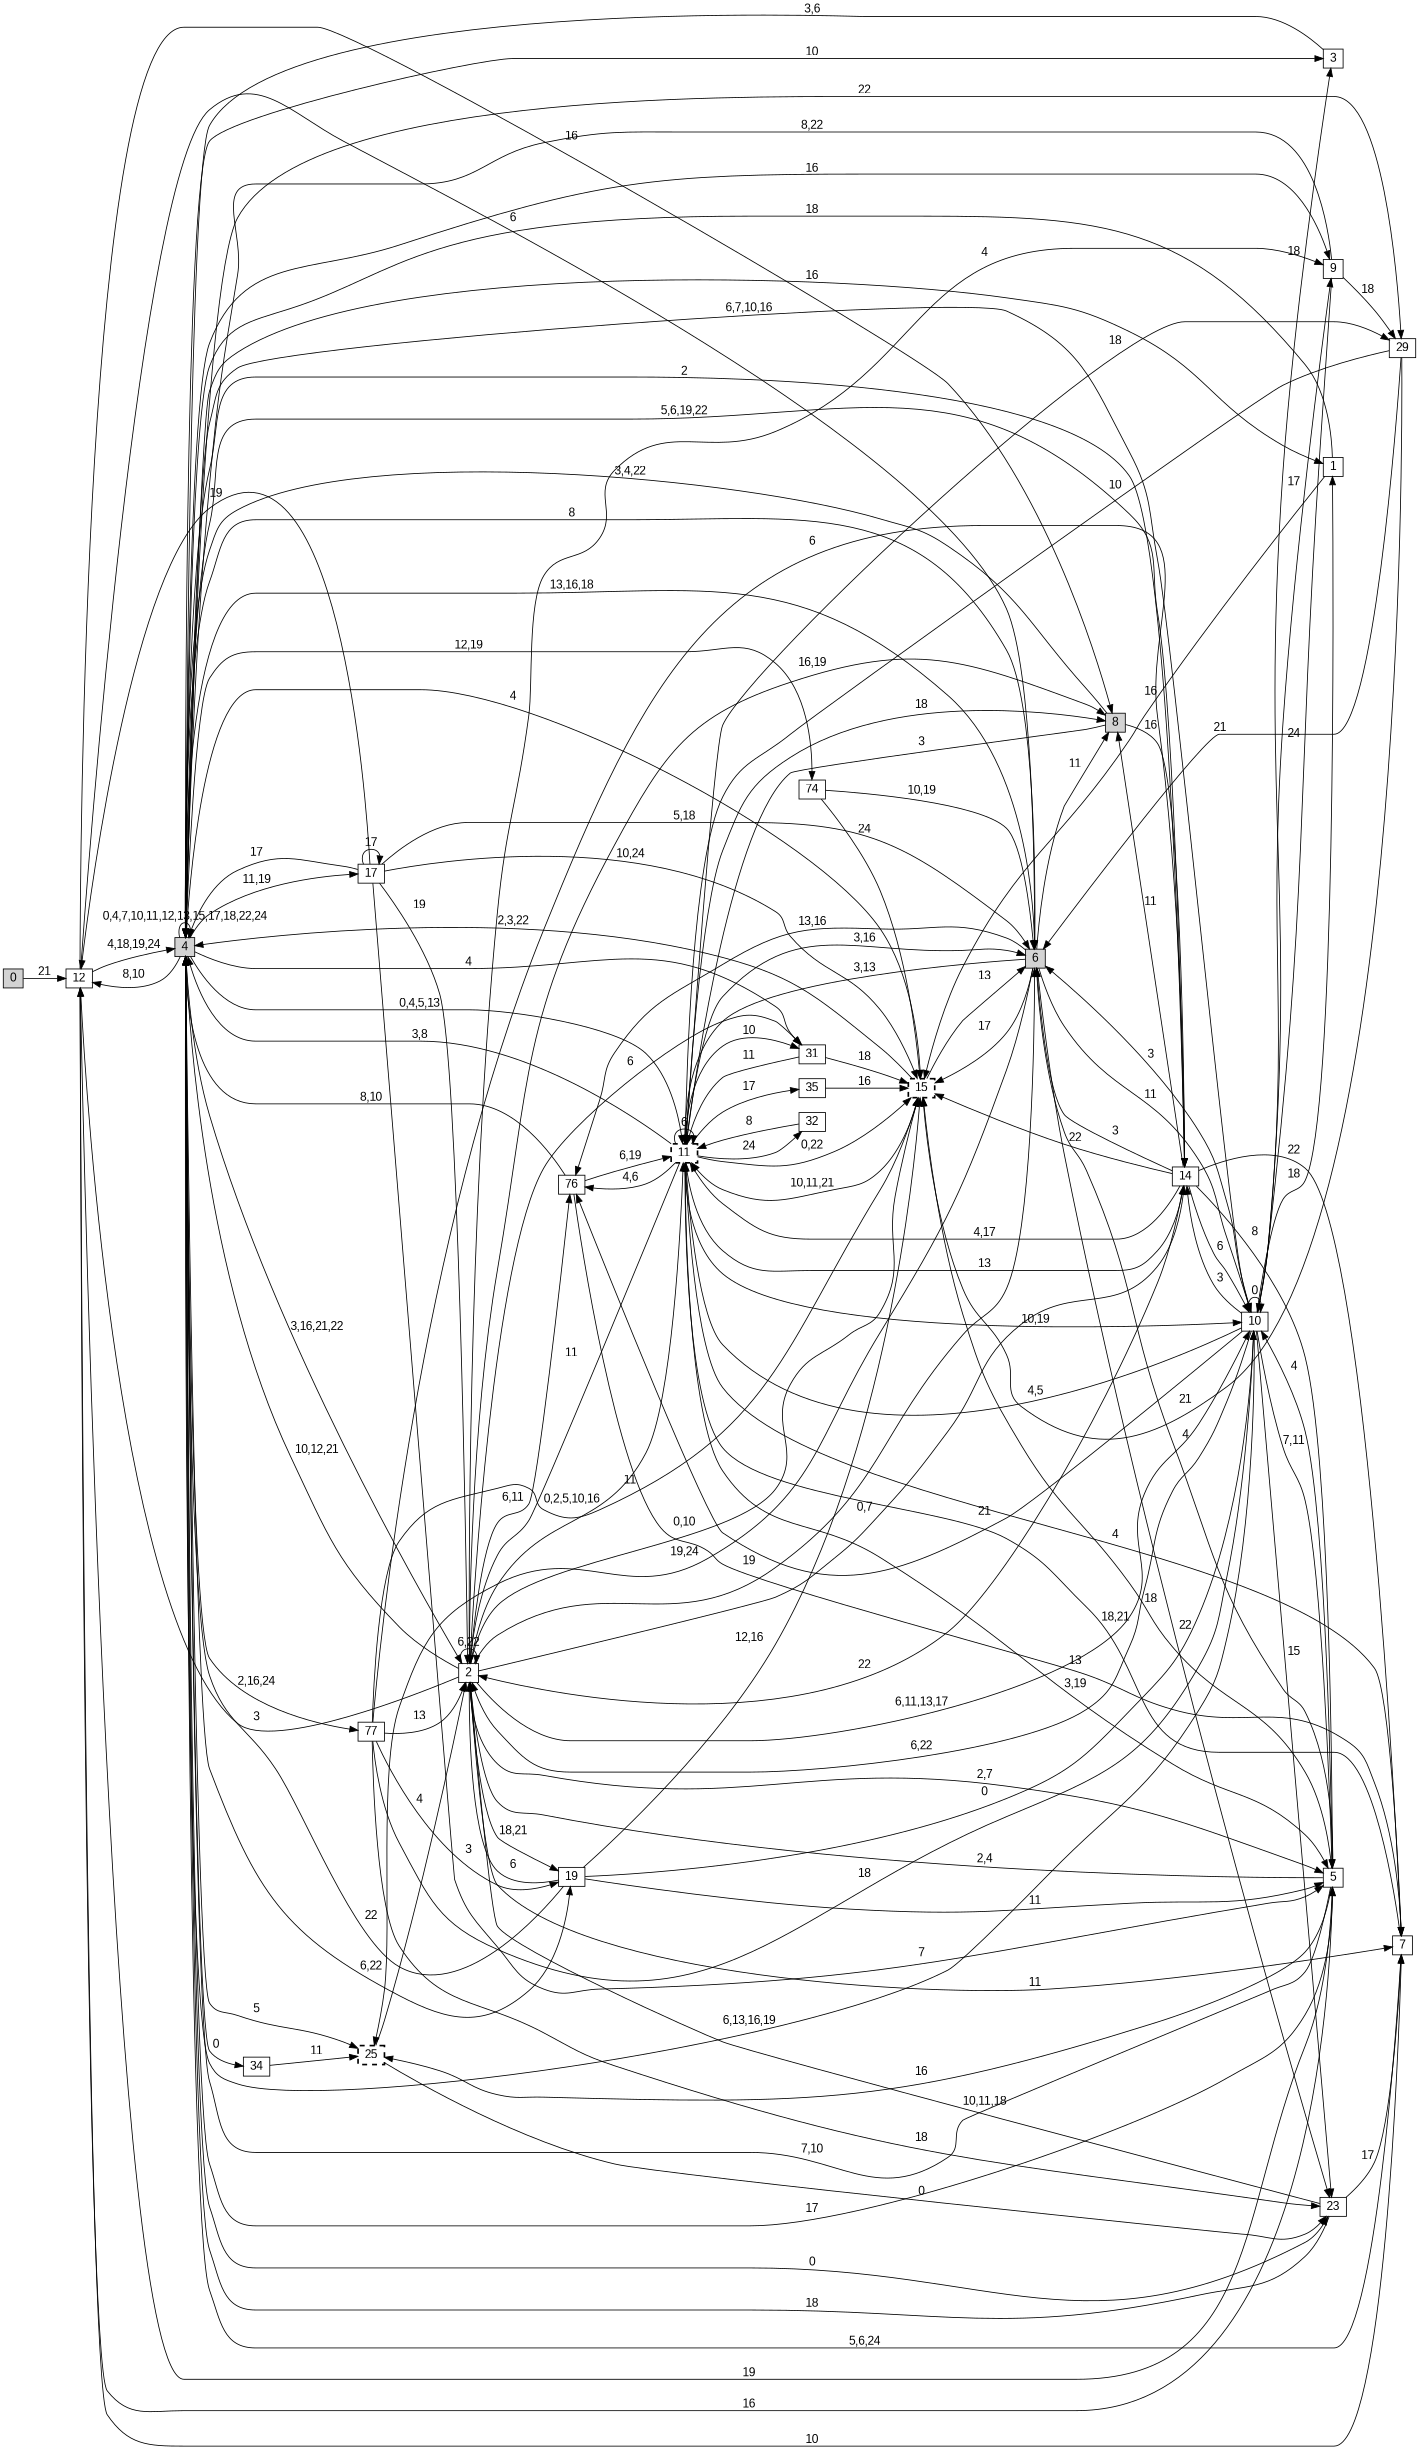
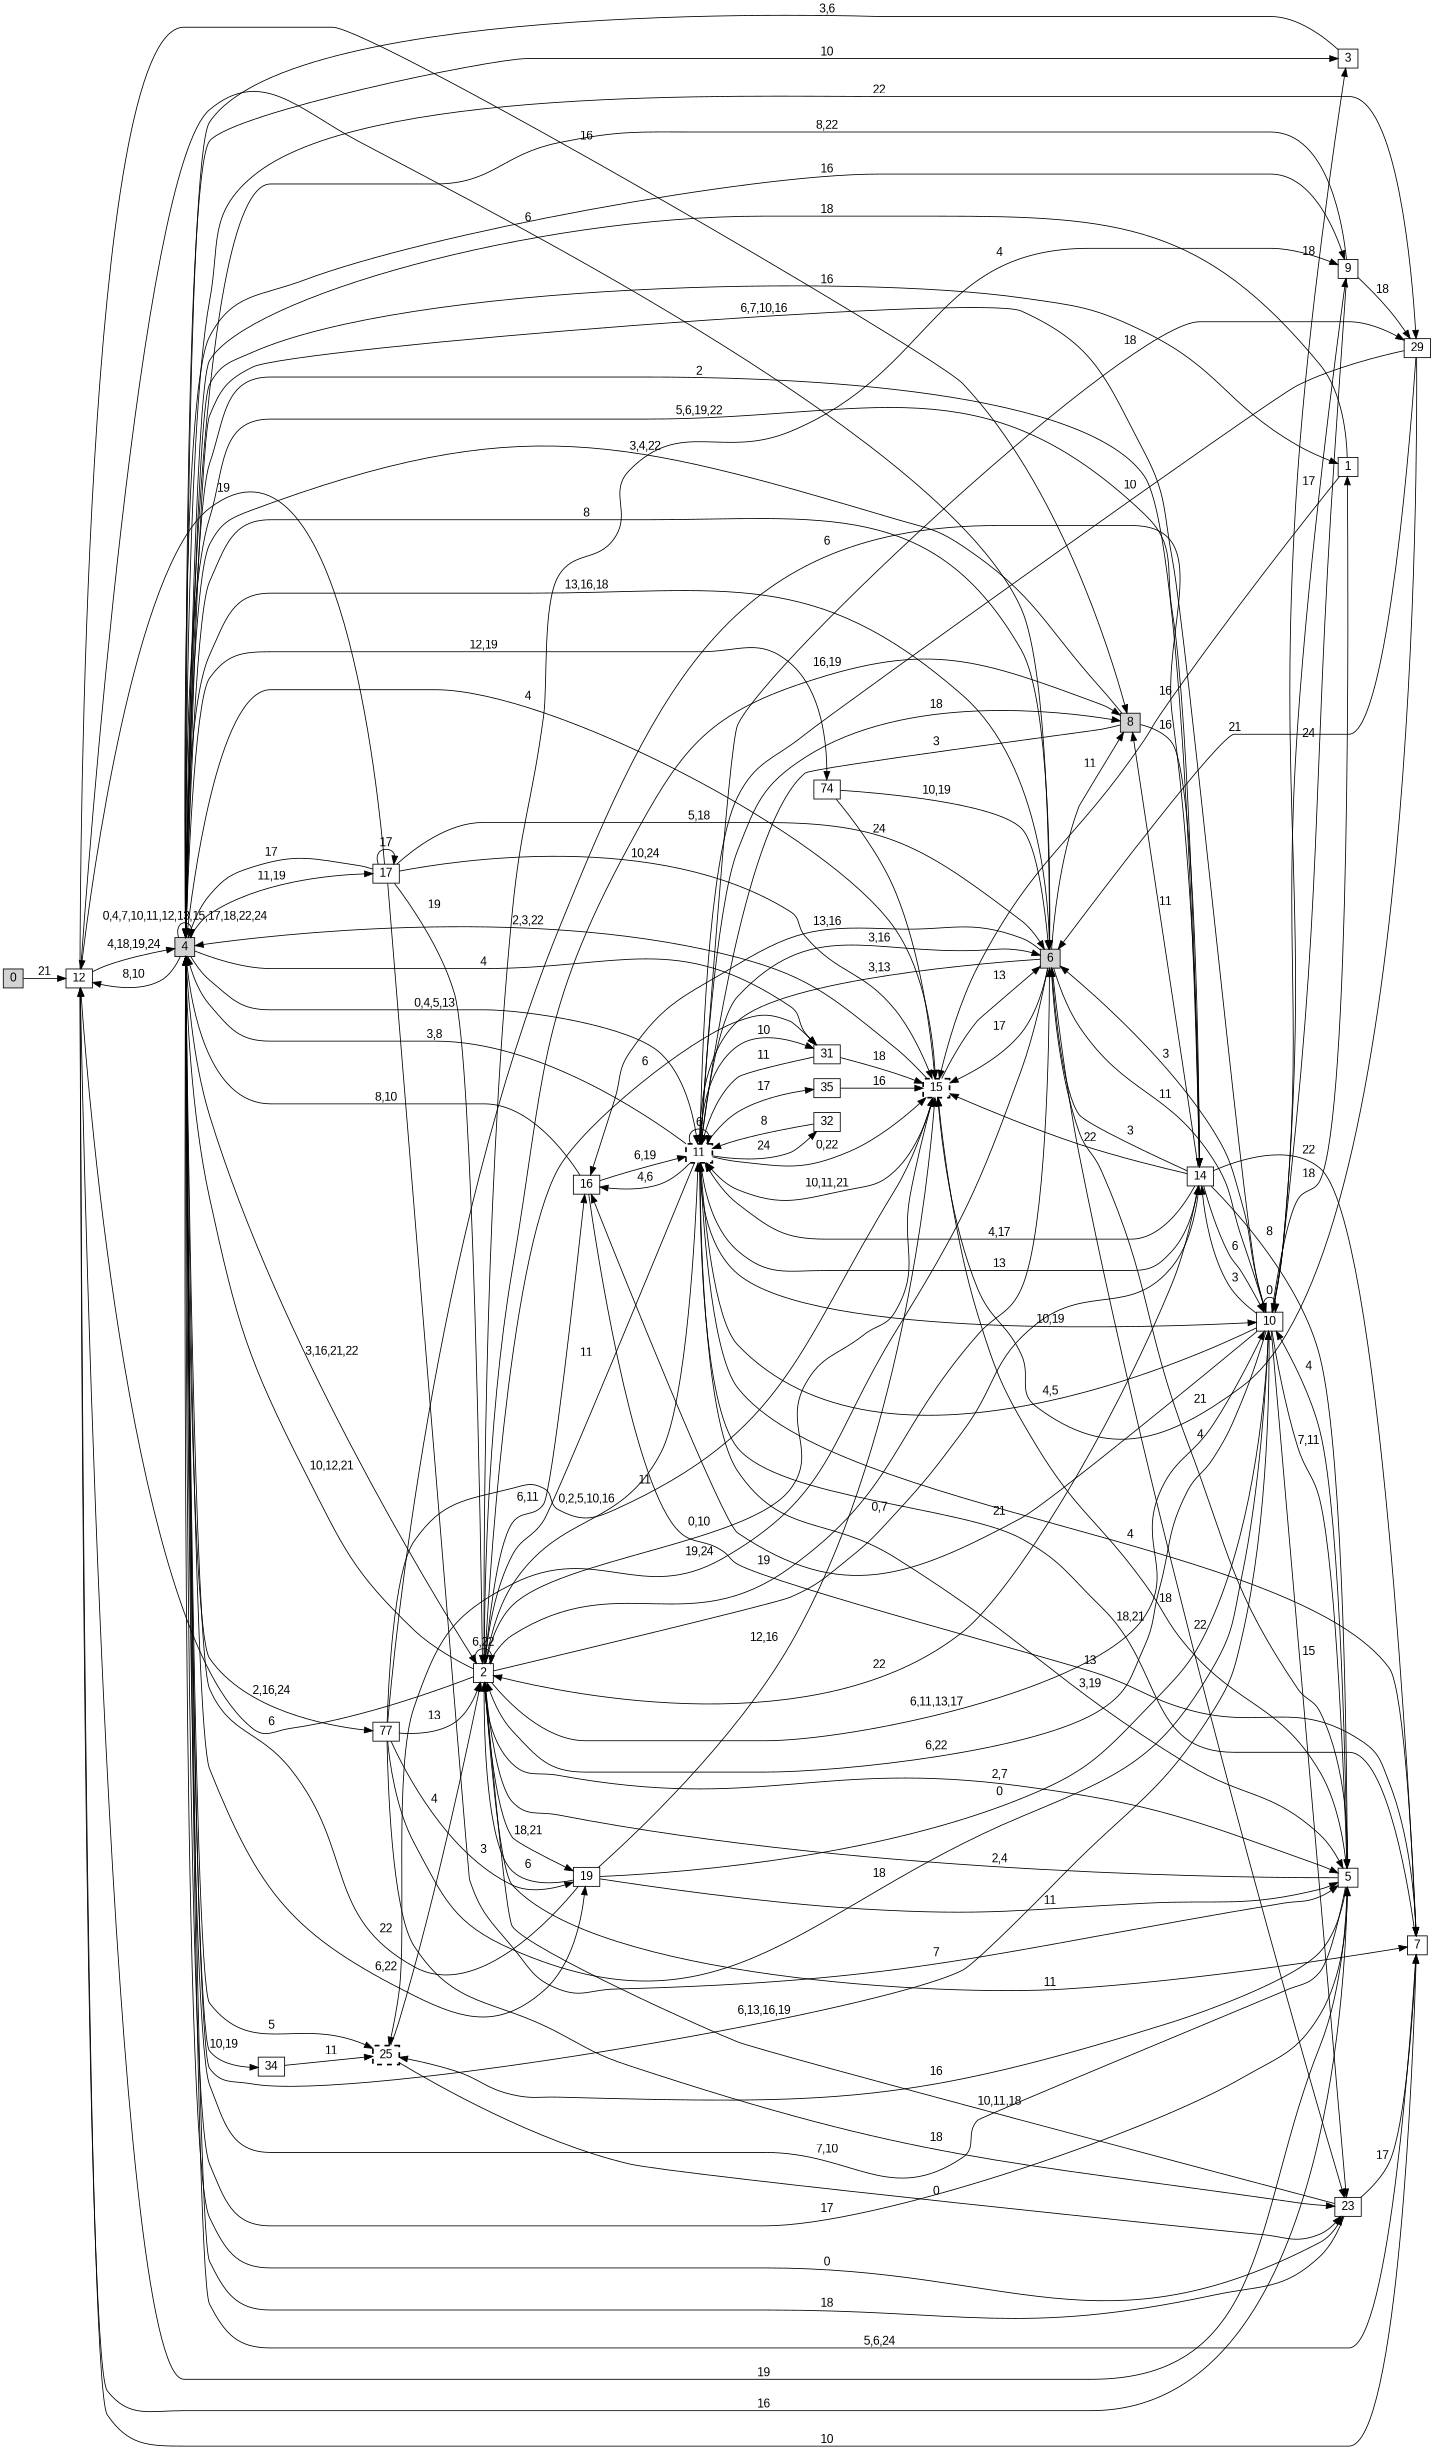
(572, 1185) -> (587, 1185)
(257, 1717) -> (271, 1722)
(216, 2045) -> (224, 2045)
